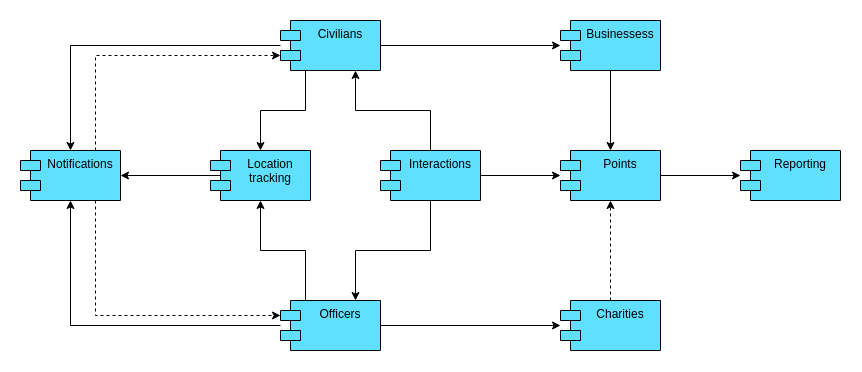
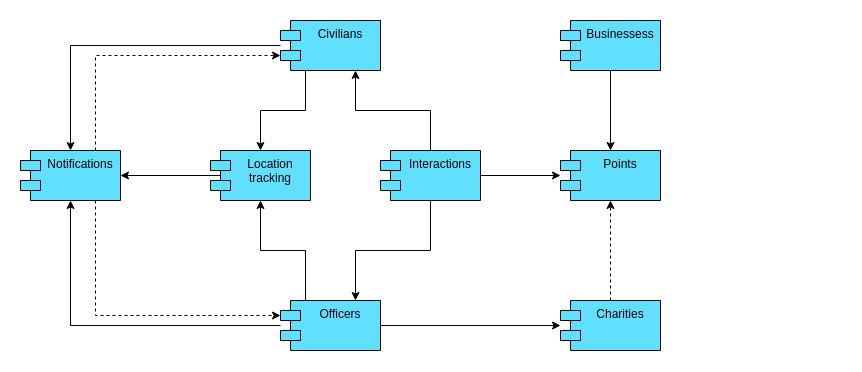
(467, 46) -> none
(697, 176) -> none
(791, 176) -> none
